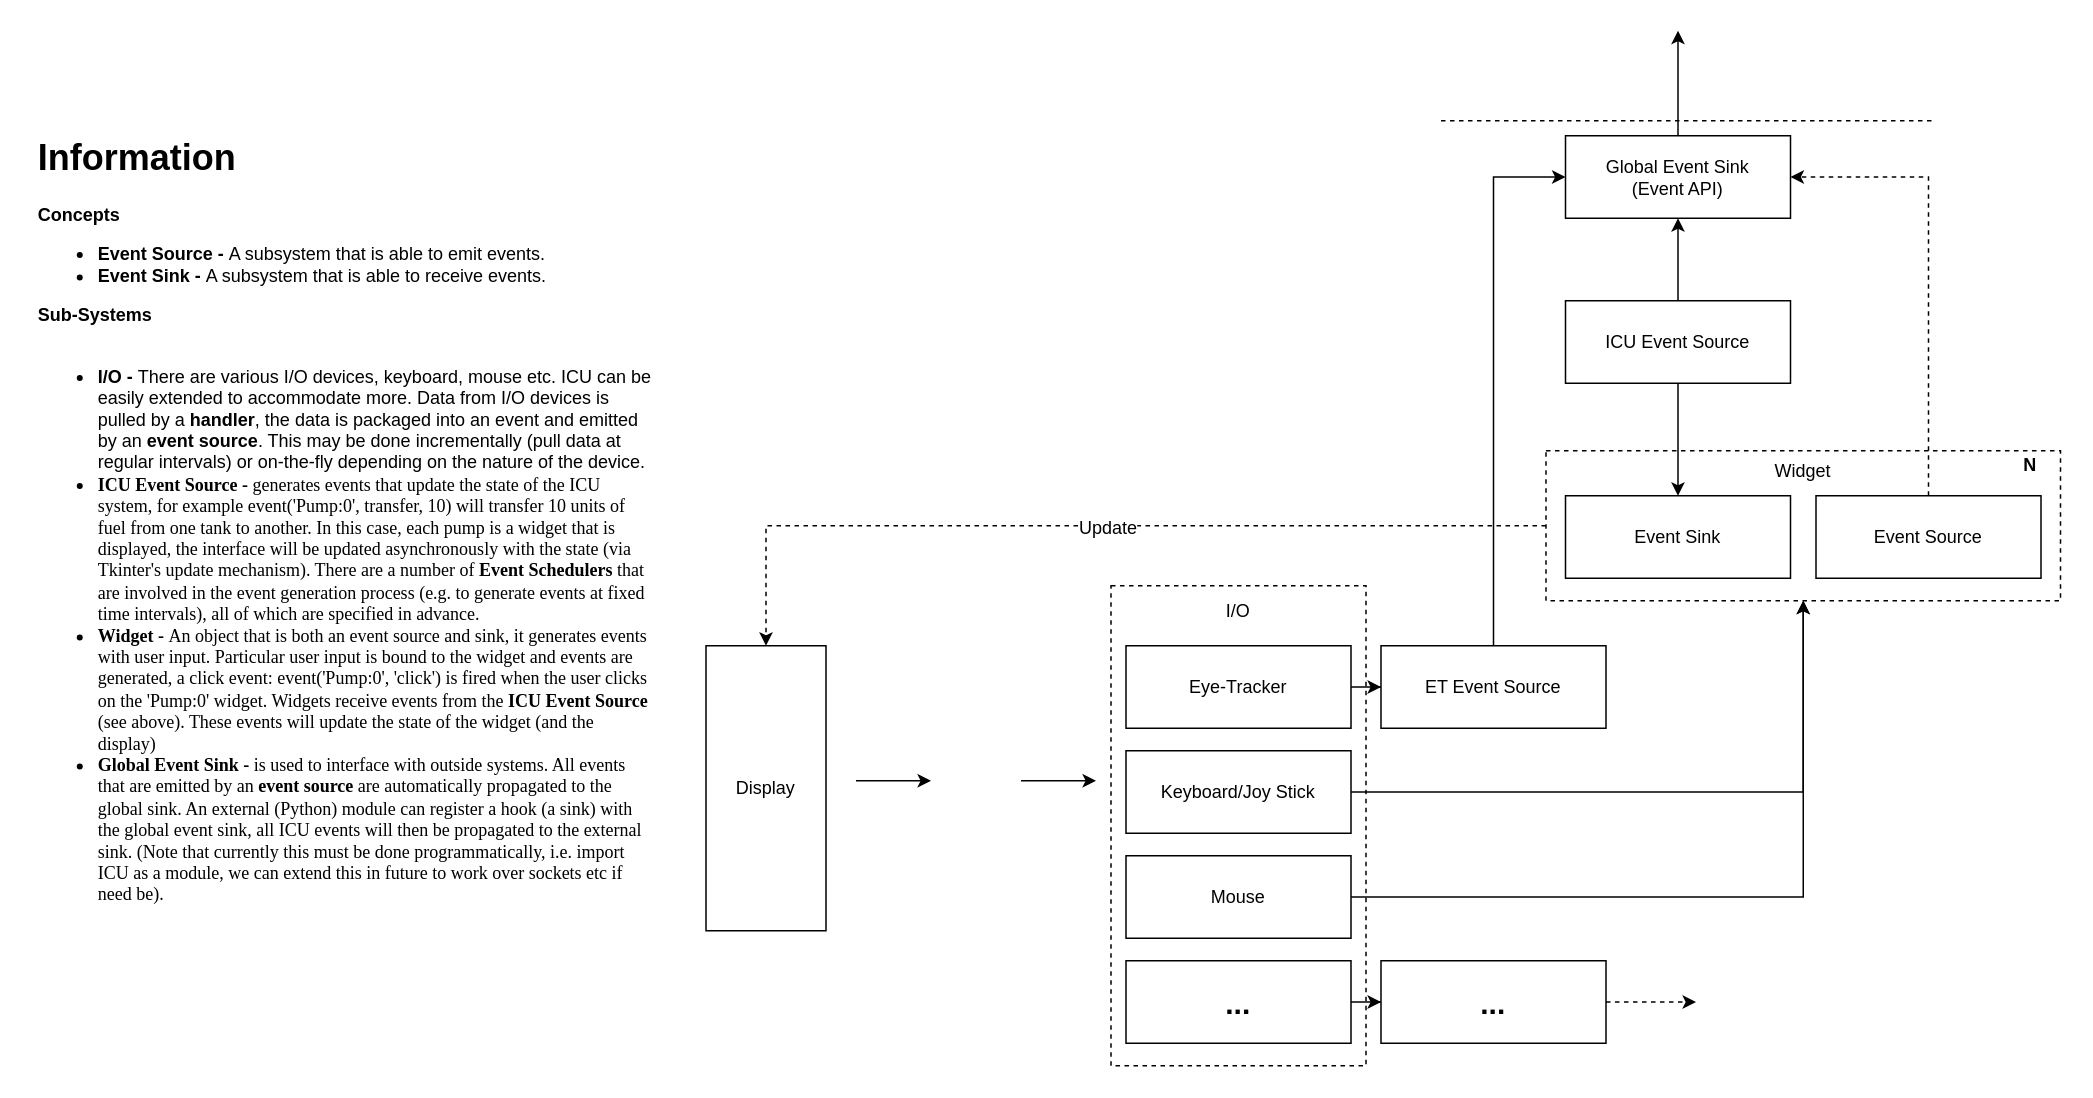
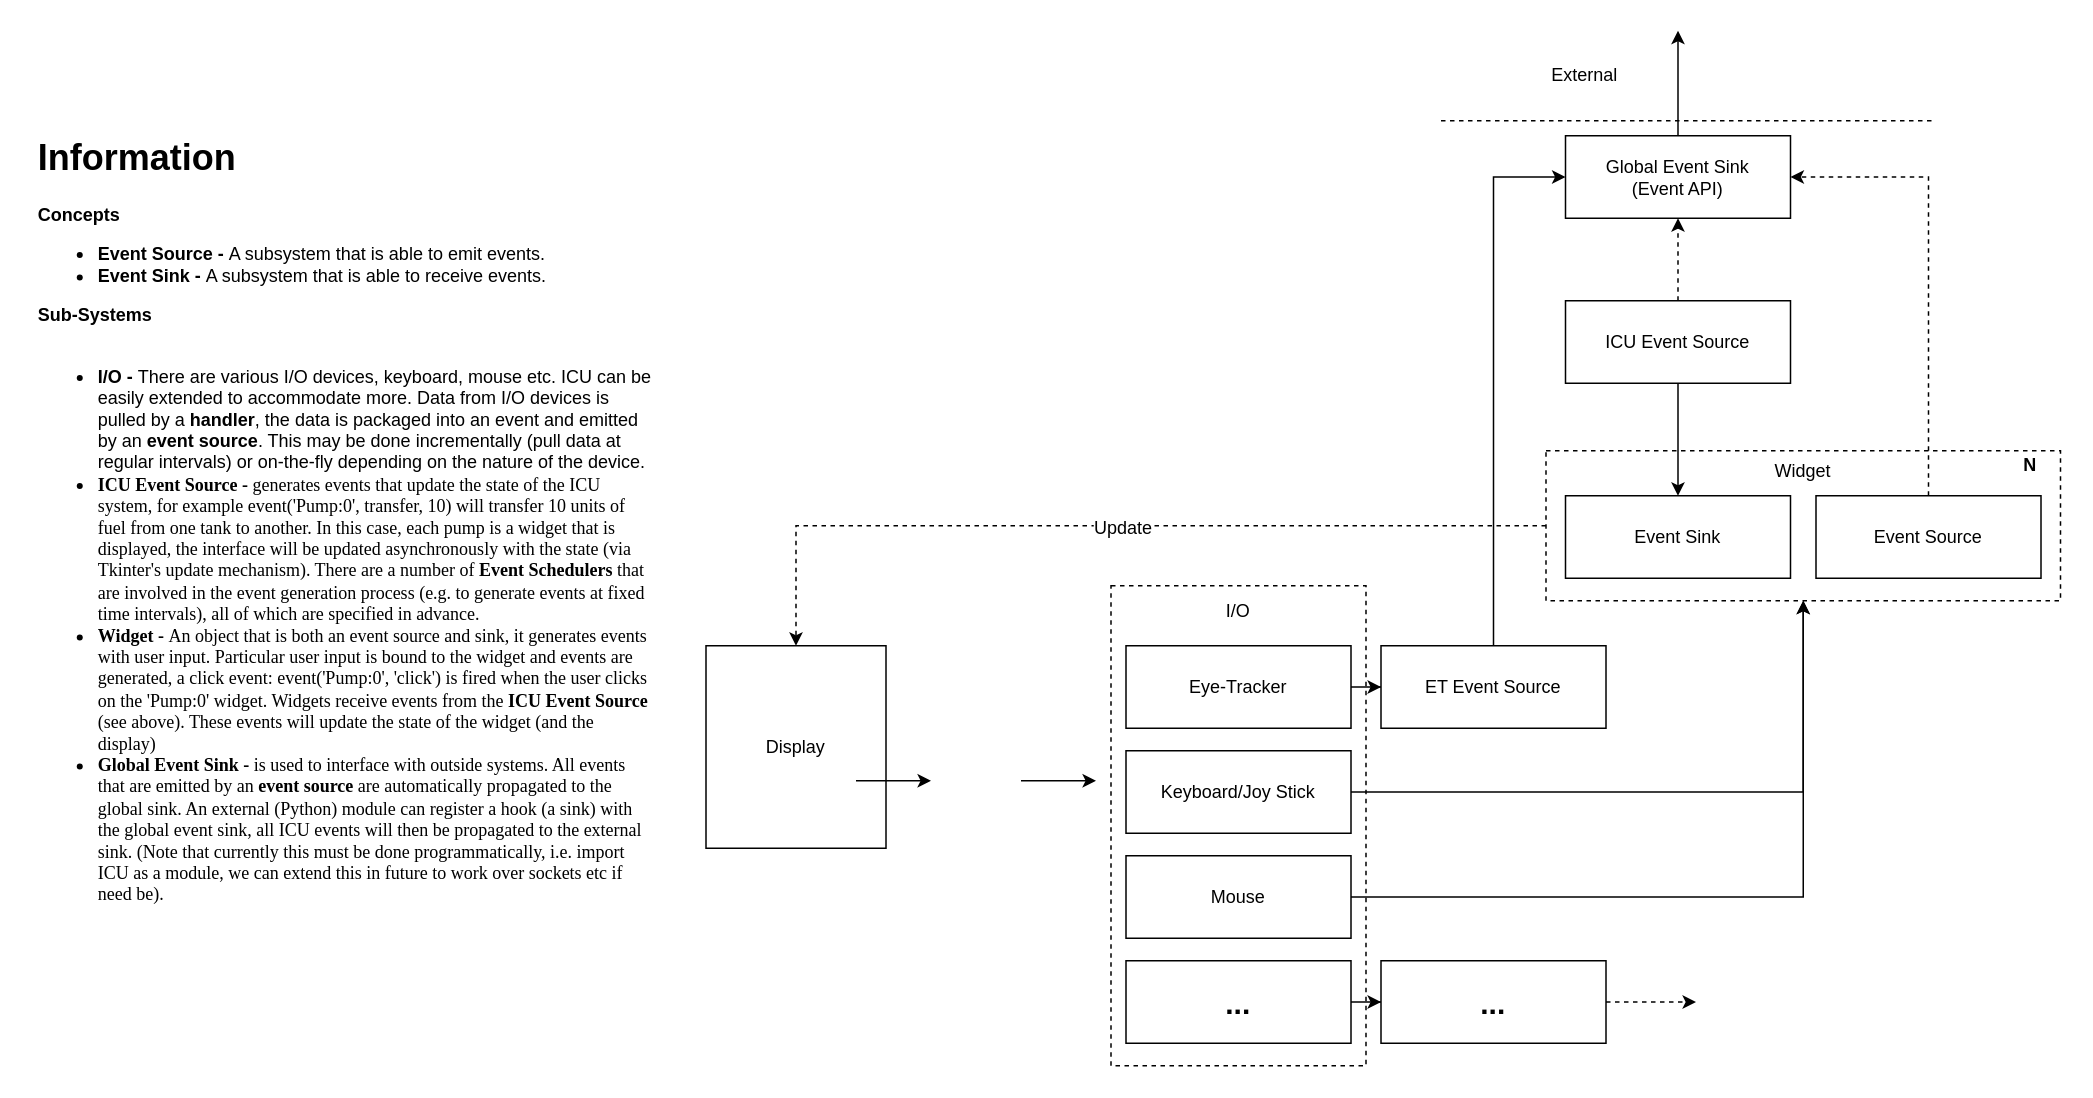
none -> (1585, 76)
(1678, 263) -> (1678, 263)
(766, 788) -> (796, 747)
